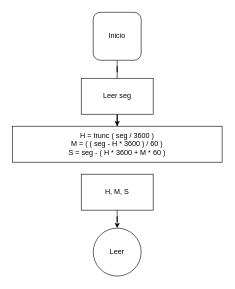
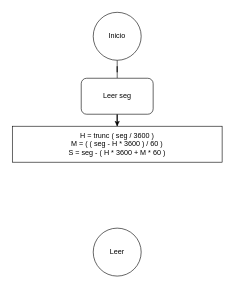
(117, 36) -> (117, 36)
(117, 96) -> (117, 96)
(117, 192) -> none
(117, 221) -> none
